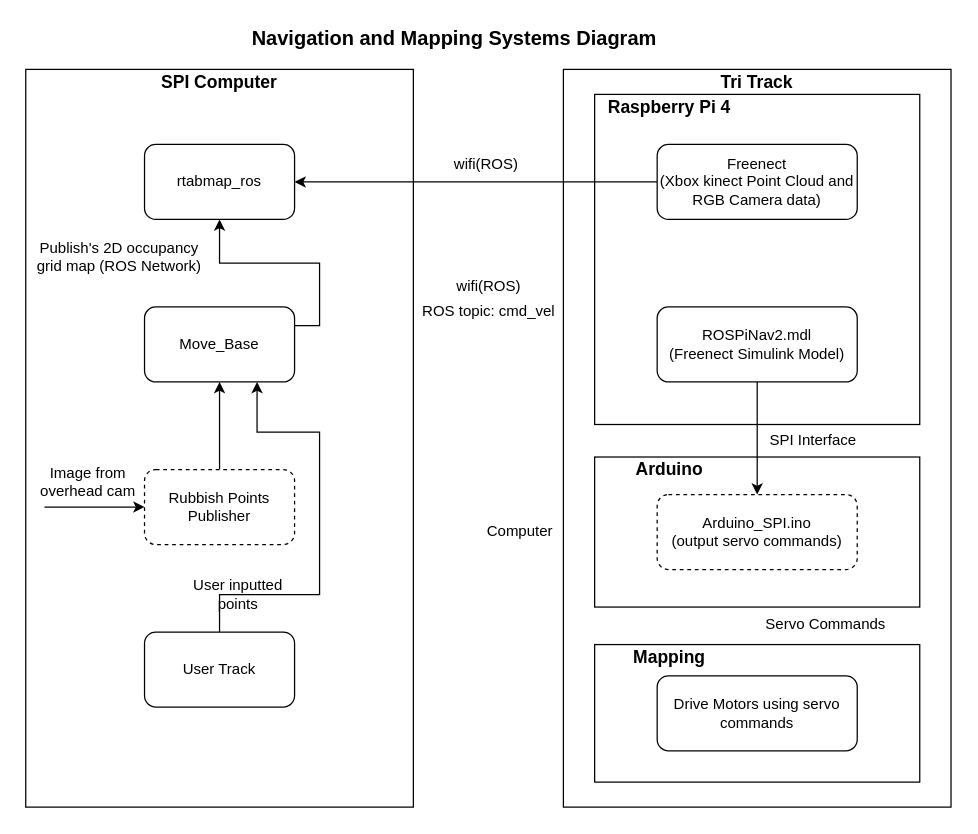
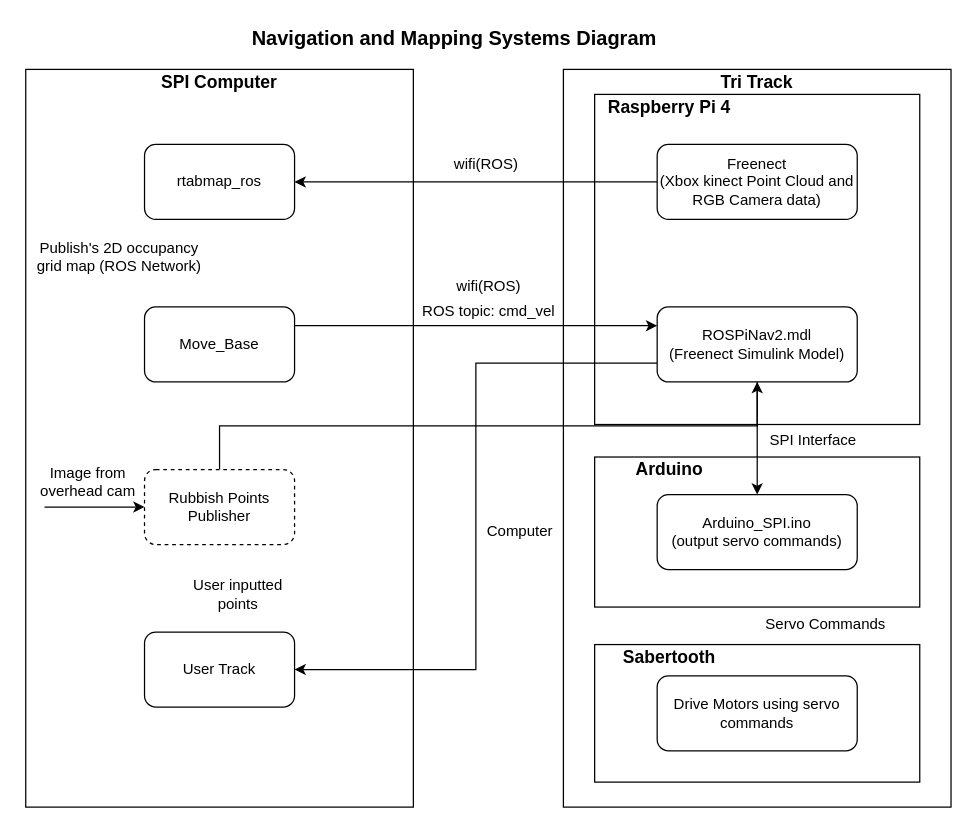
(284, 263) -> (483, 326)
(219, 409) -> (486, 426)
none -> (476, 512)
(319, 530) -> none
(757, 532) -> (757, 532)
(669, 657) -> (669, 657)
